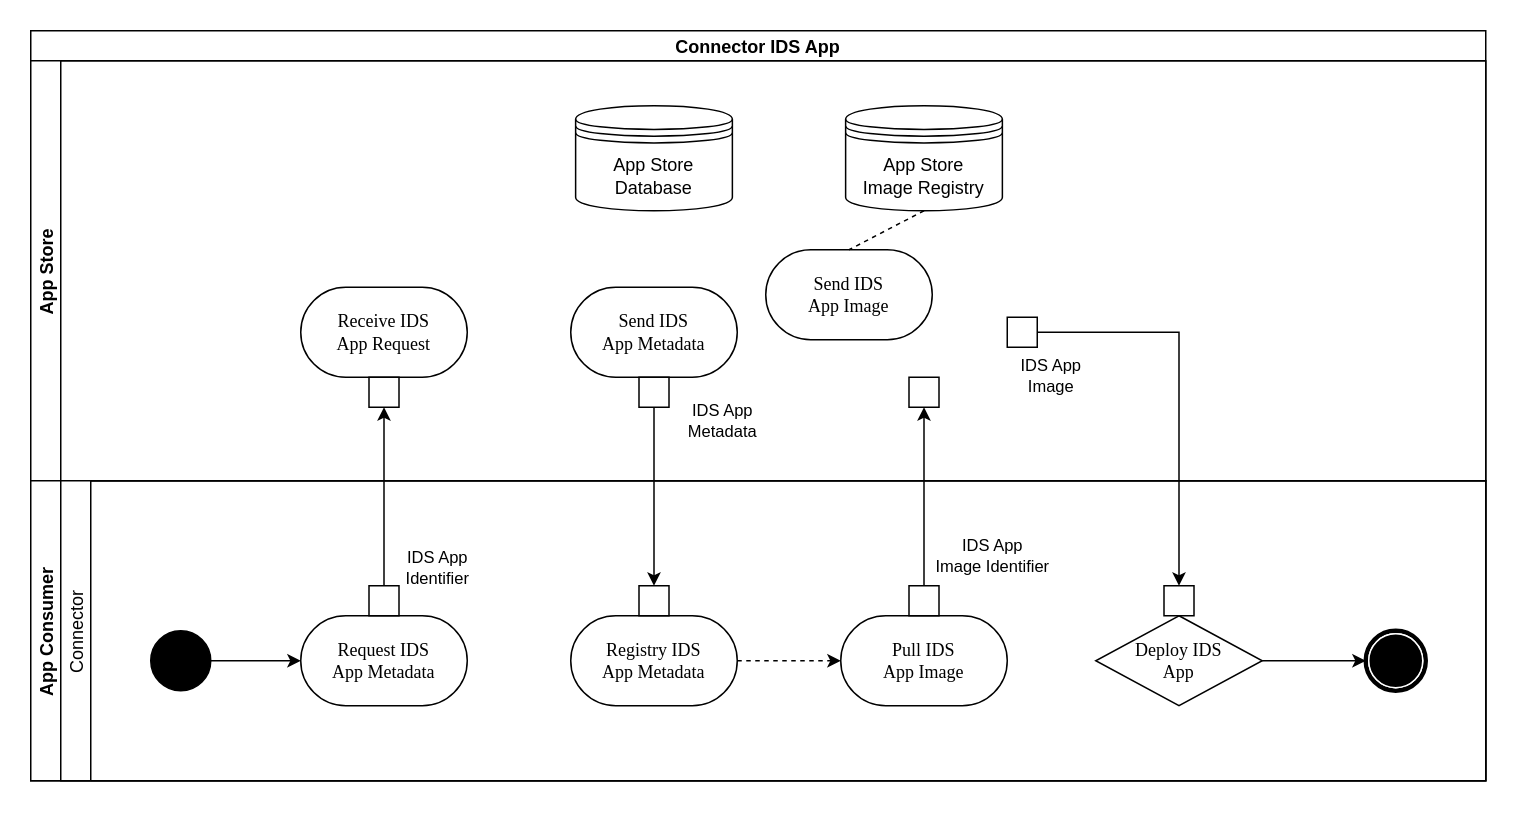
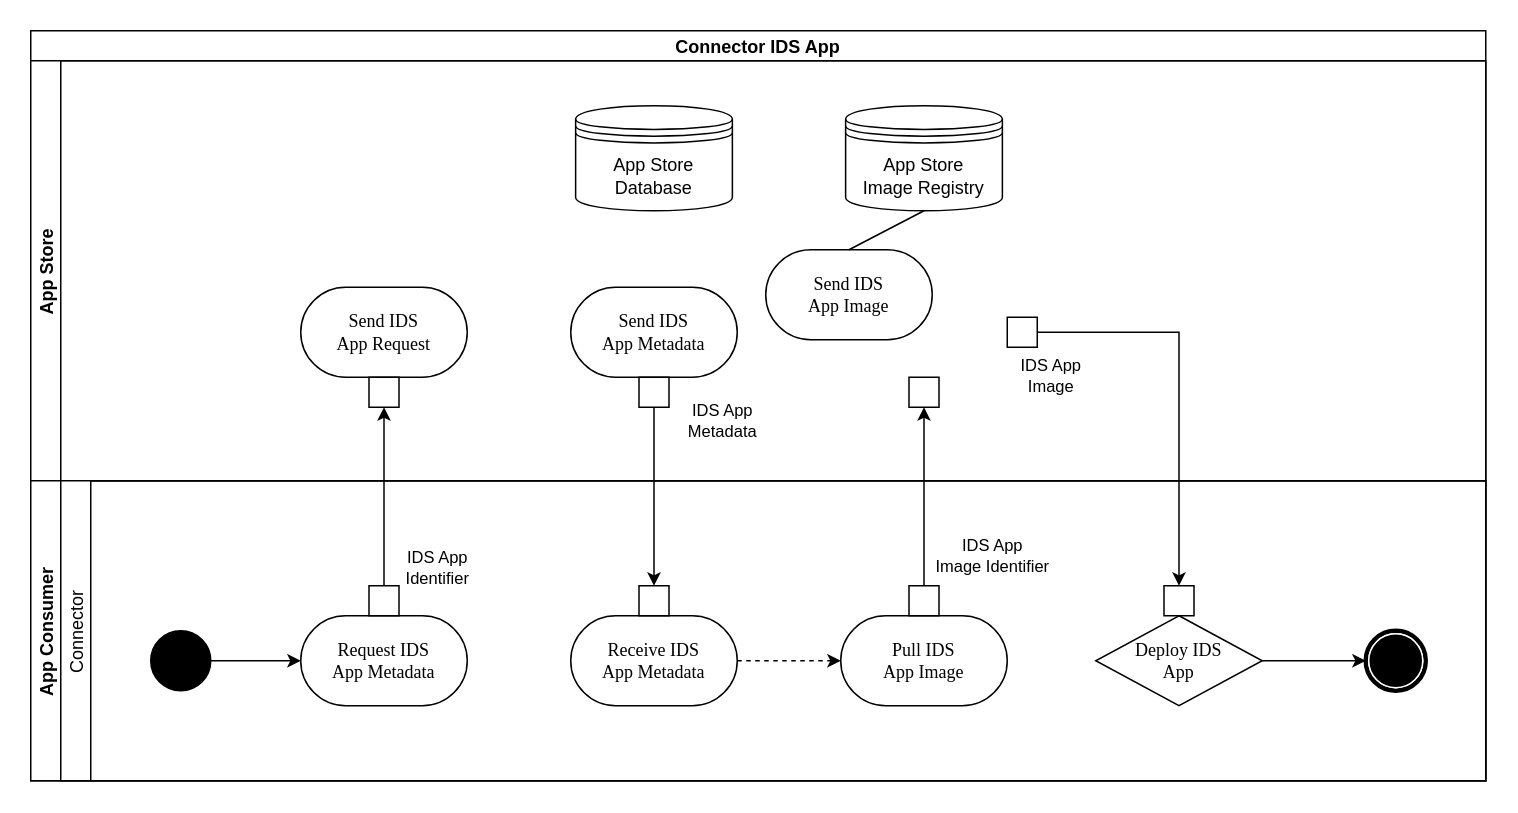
(886, 231) -> (886, 231)
(384, 332) -> (384, 332)
(654, 661) -> (654, 661)
